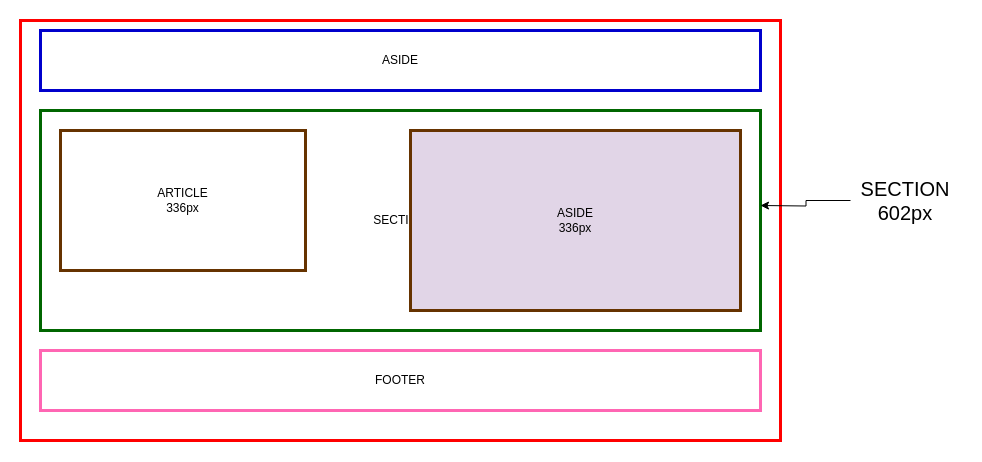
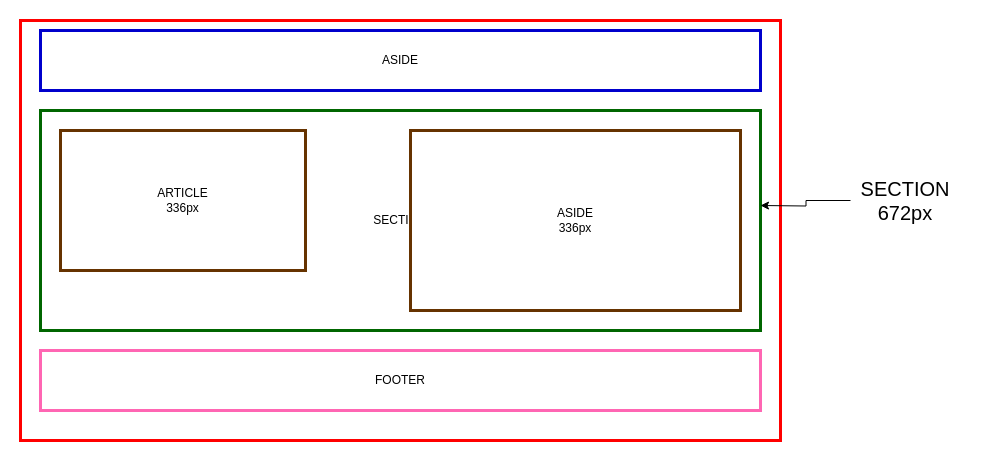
(906, 201) -> (906, 201)
(576, 221) -> (576, 221)
